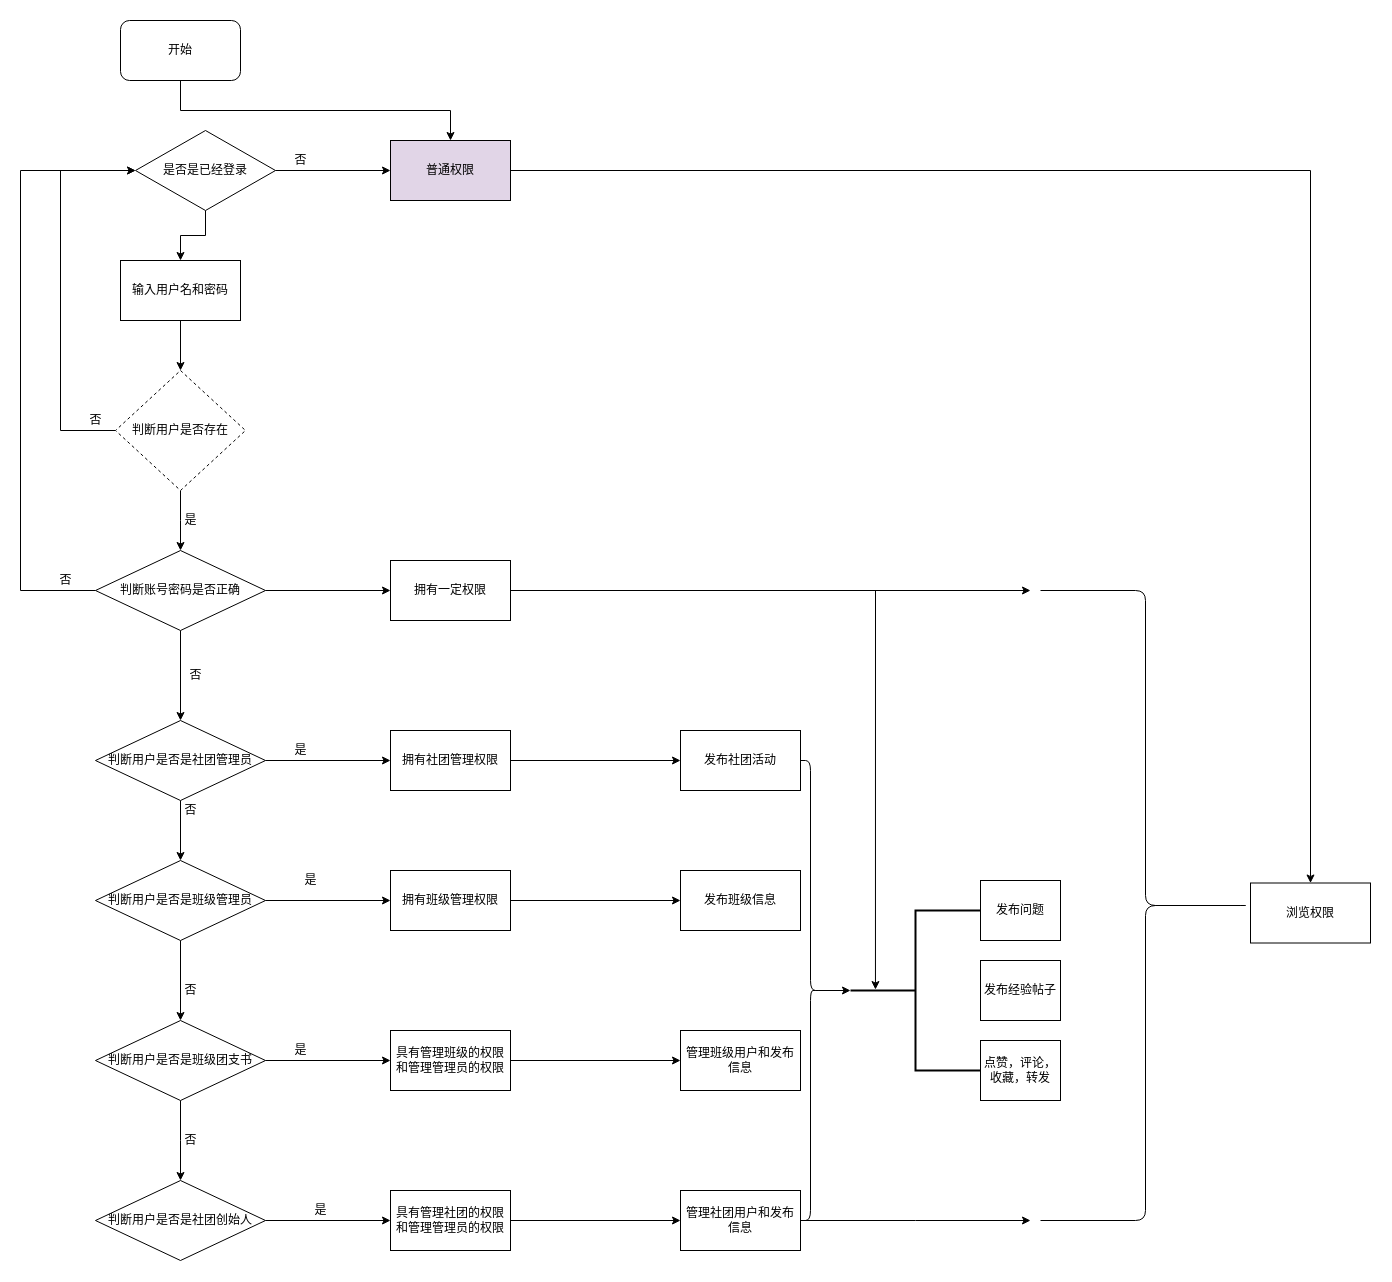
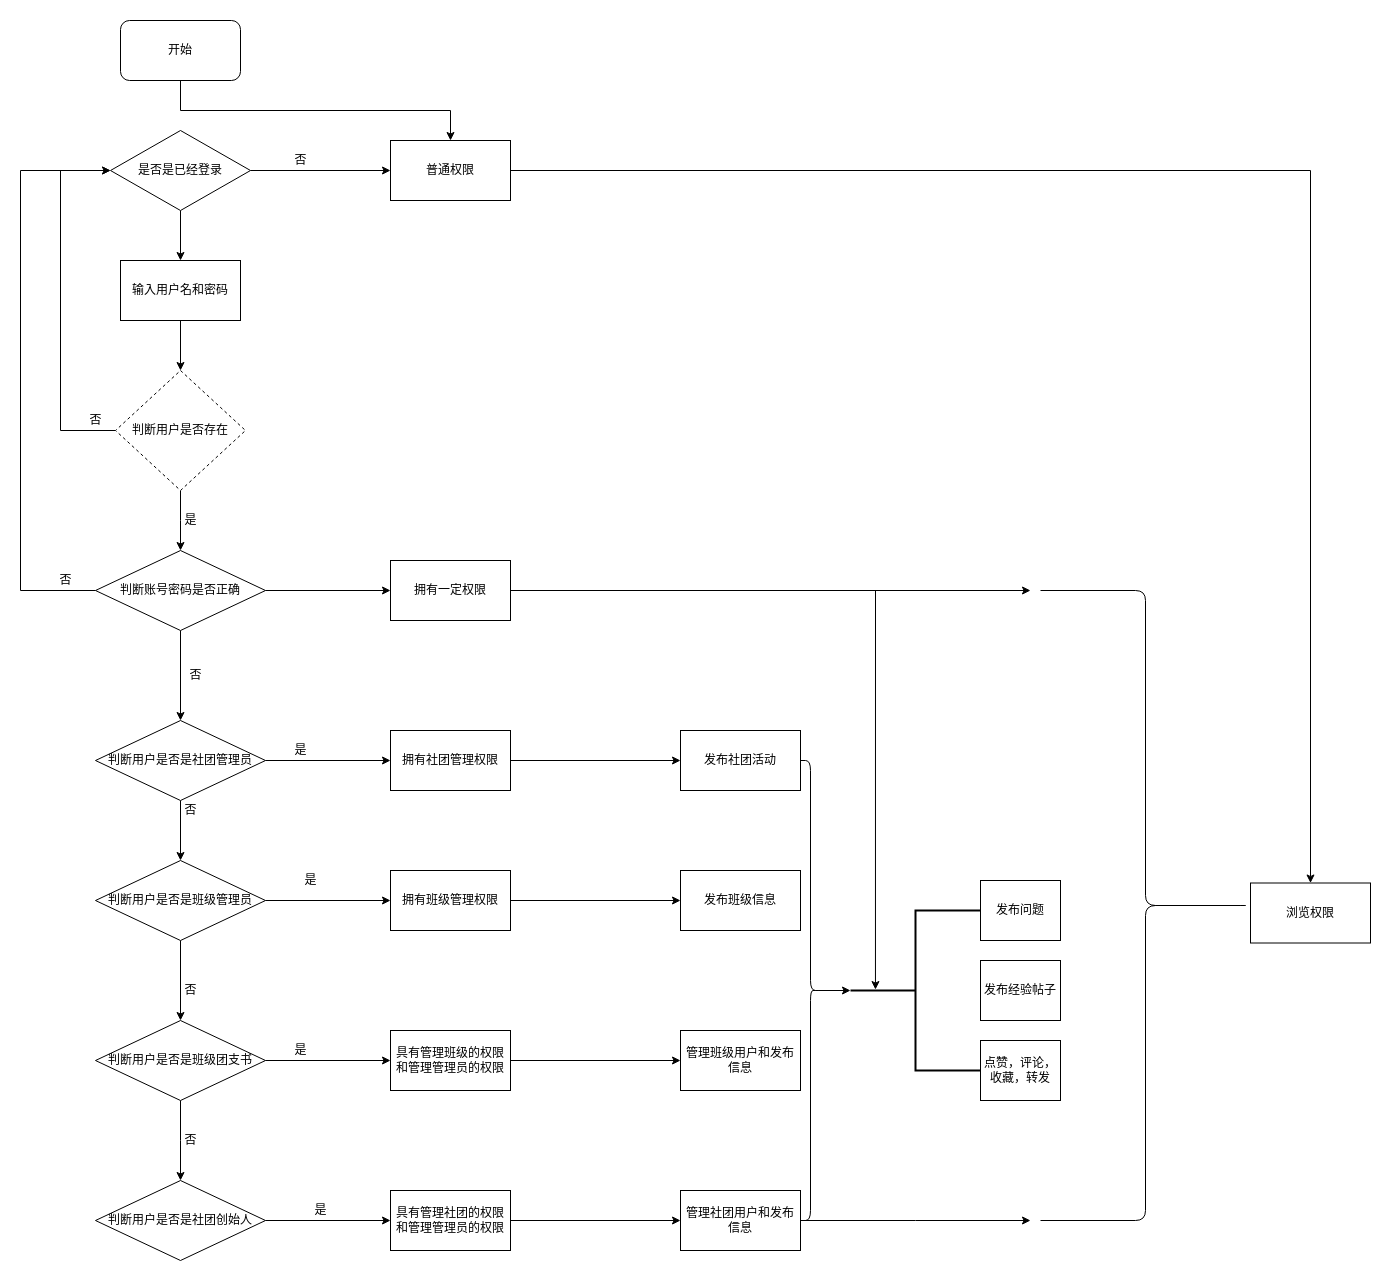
(206, 171) -> (181, 171)
(451, 171) -> (451, 171)
